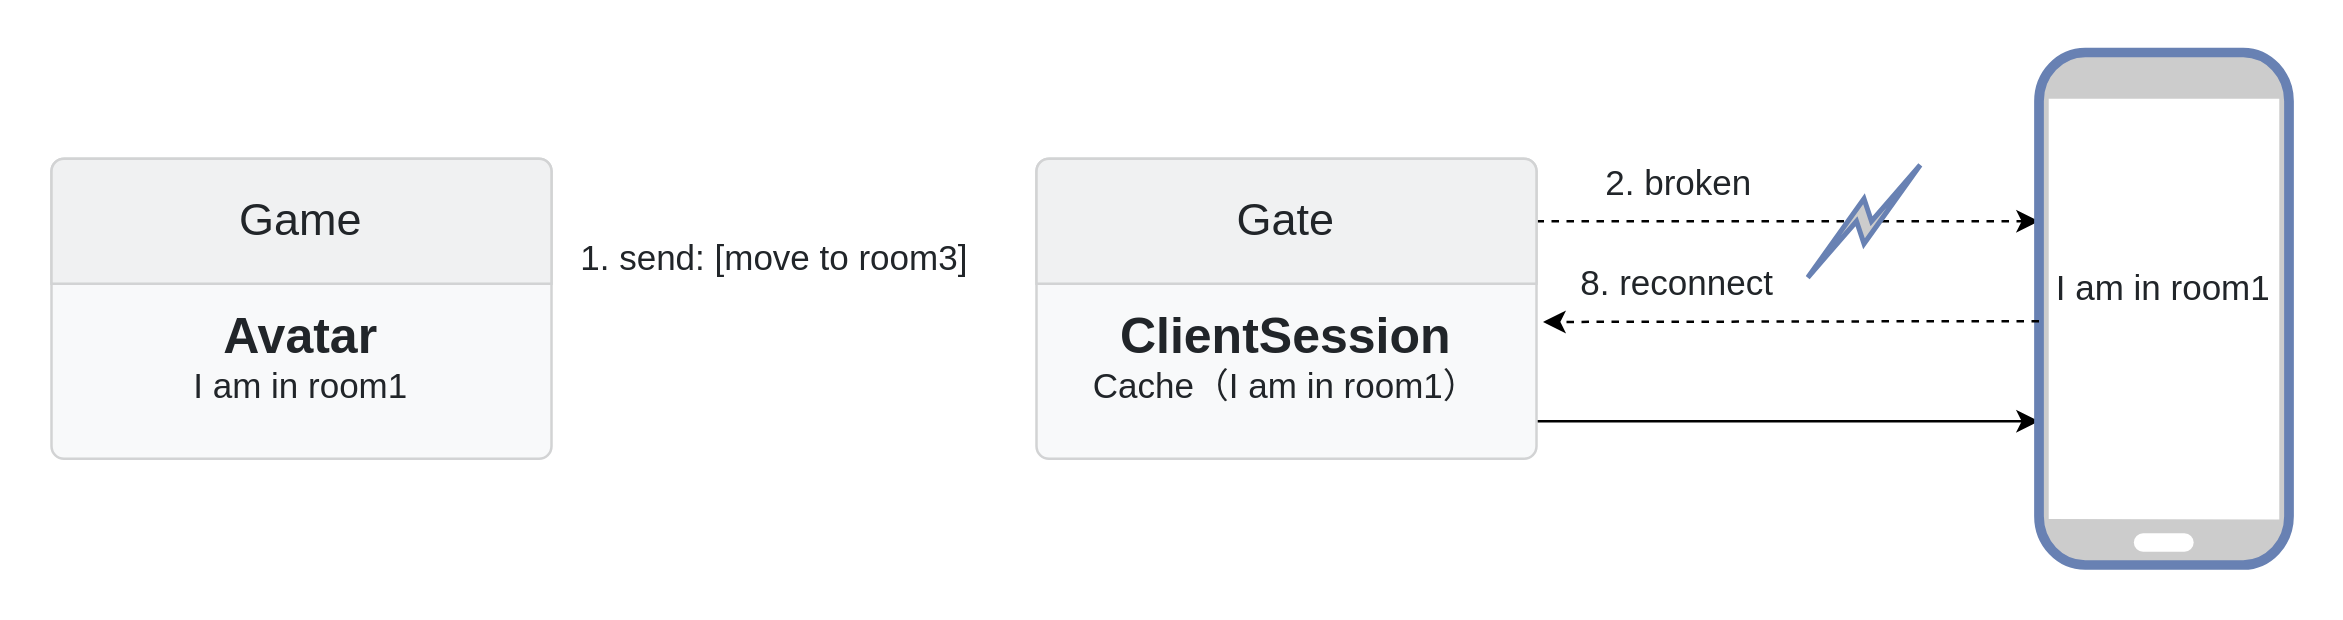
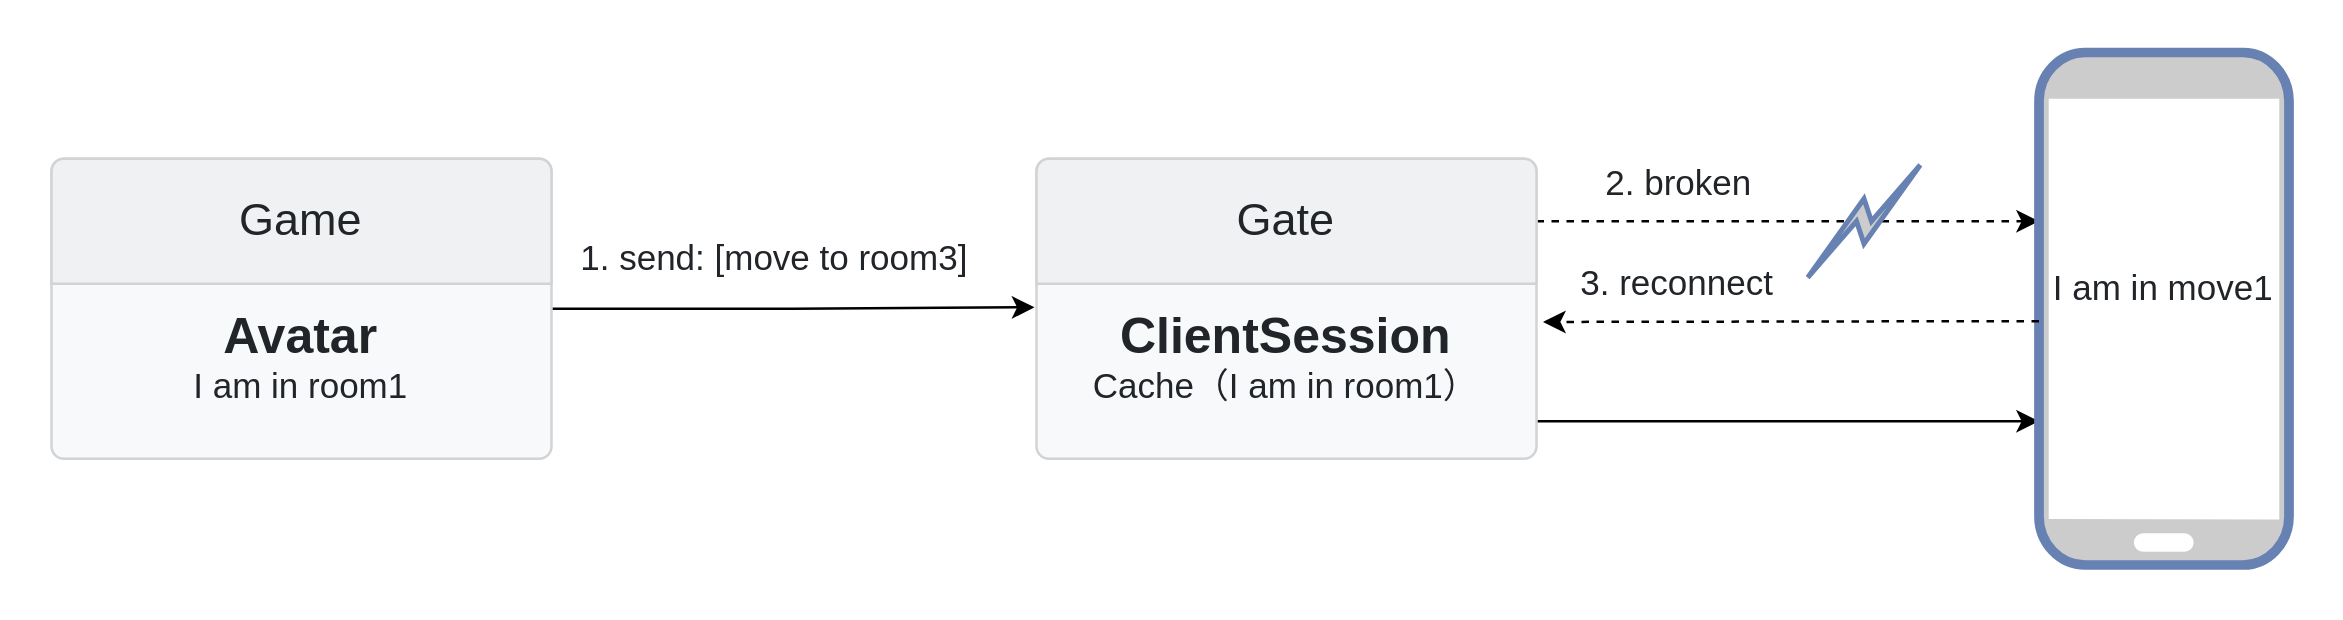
(2164, 214) -> (2164, 214)
(1674, 282) -> (1674, 282)
none -> (785, 309)
